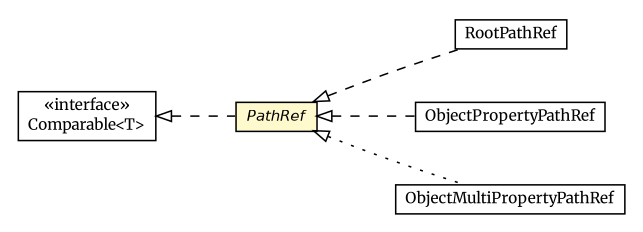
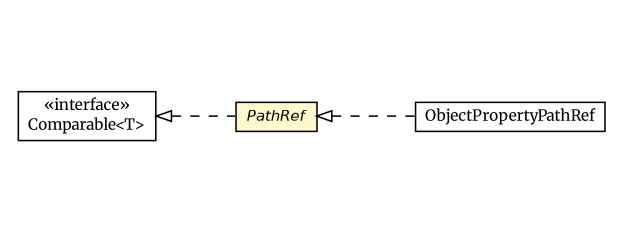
(510, 34) -> none
(510, 199) -> none
